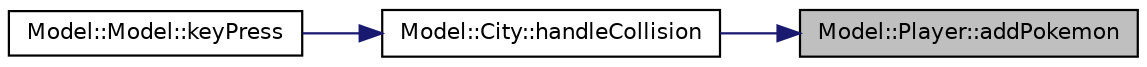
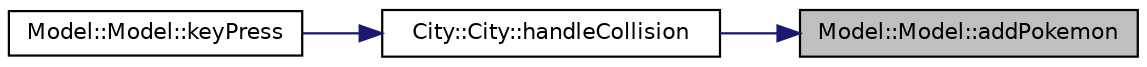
(551, 33) -> (551, 33)
(969, 33) -> (969, 33)
